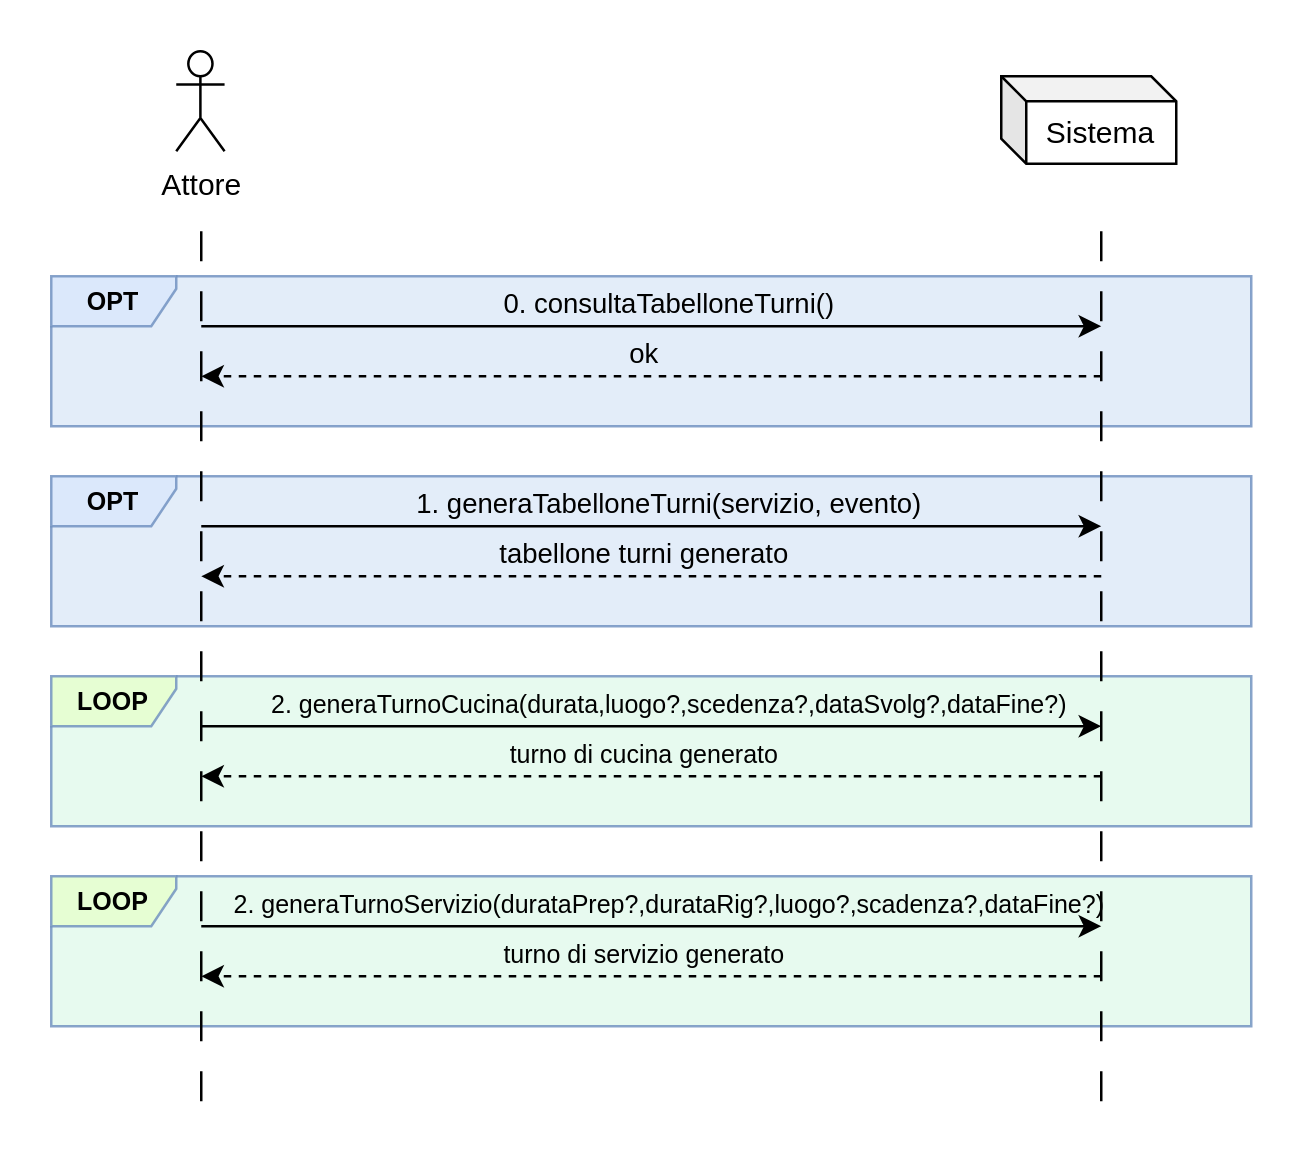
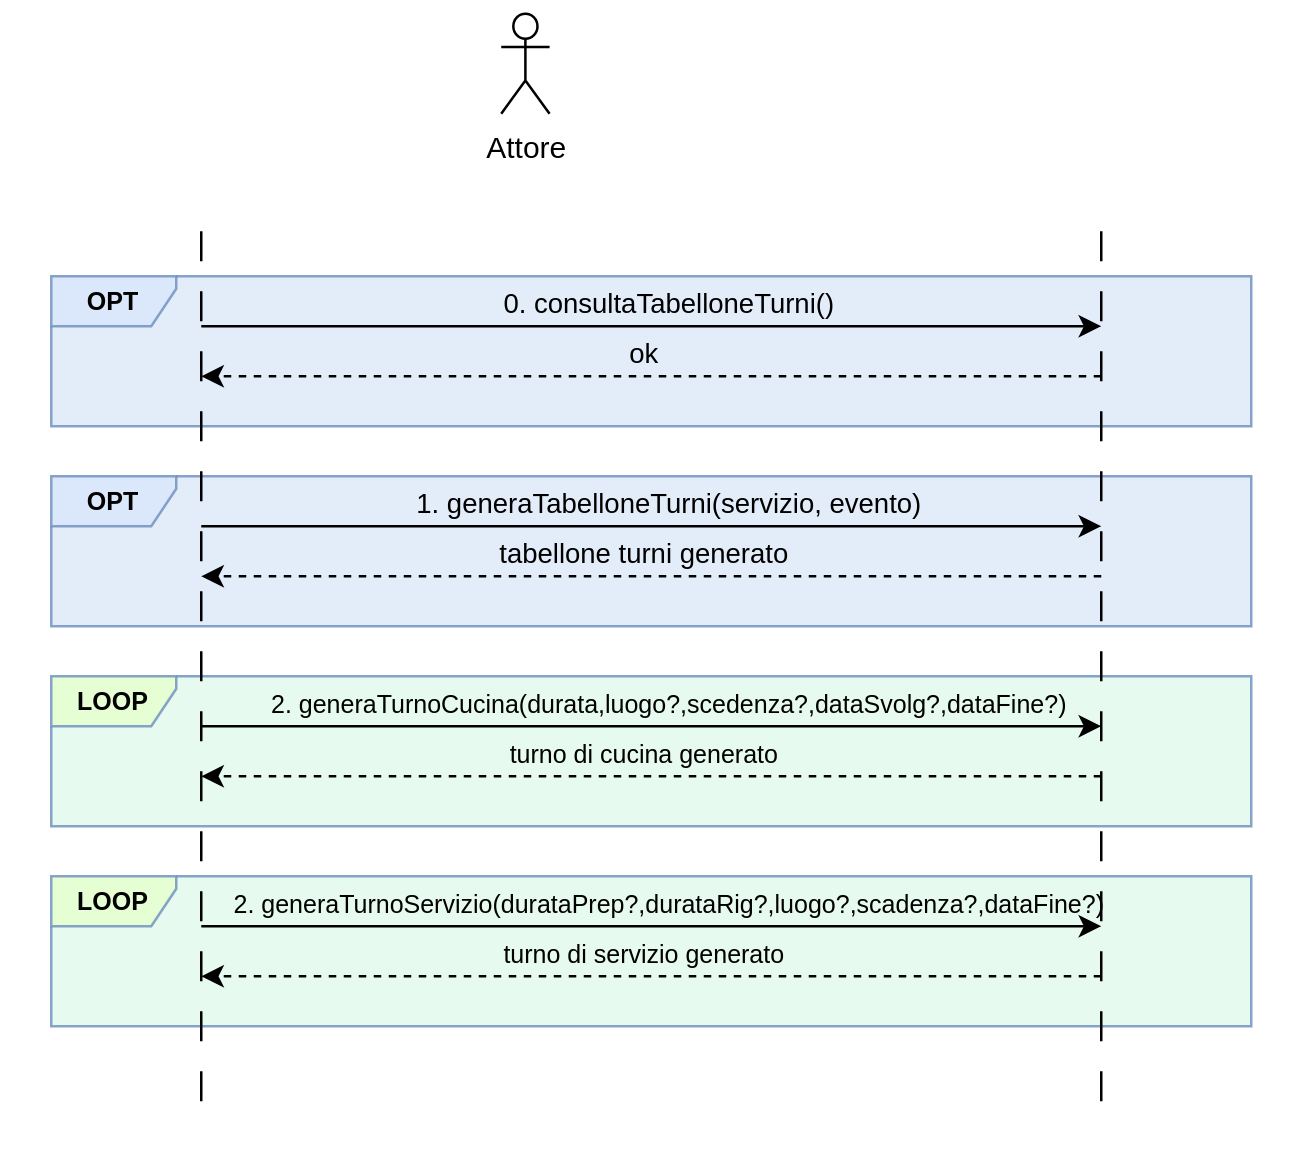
(200, 101) -> (525, 64)
(1089, 120) -> none
